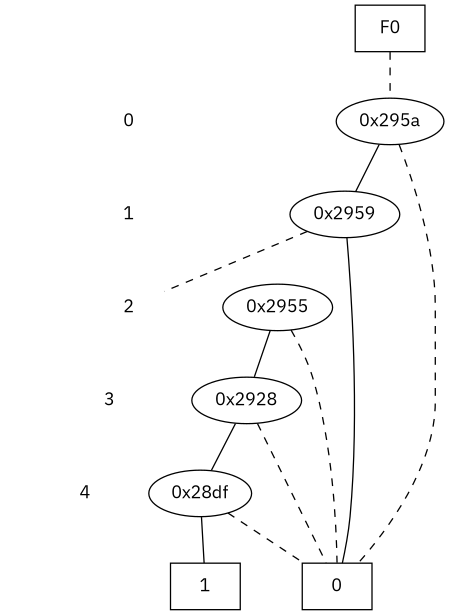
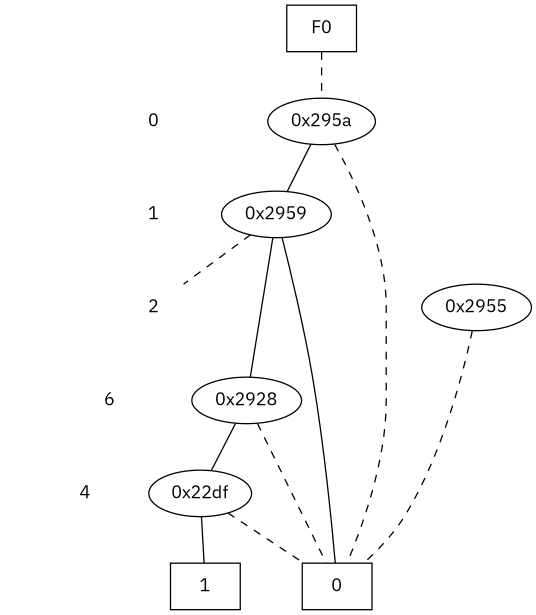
(262, 354) -> (262, 307)
(110, 400) -> (110, 400)
(200, 493) -> (200, 493)
